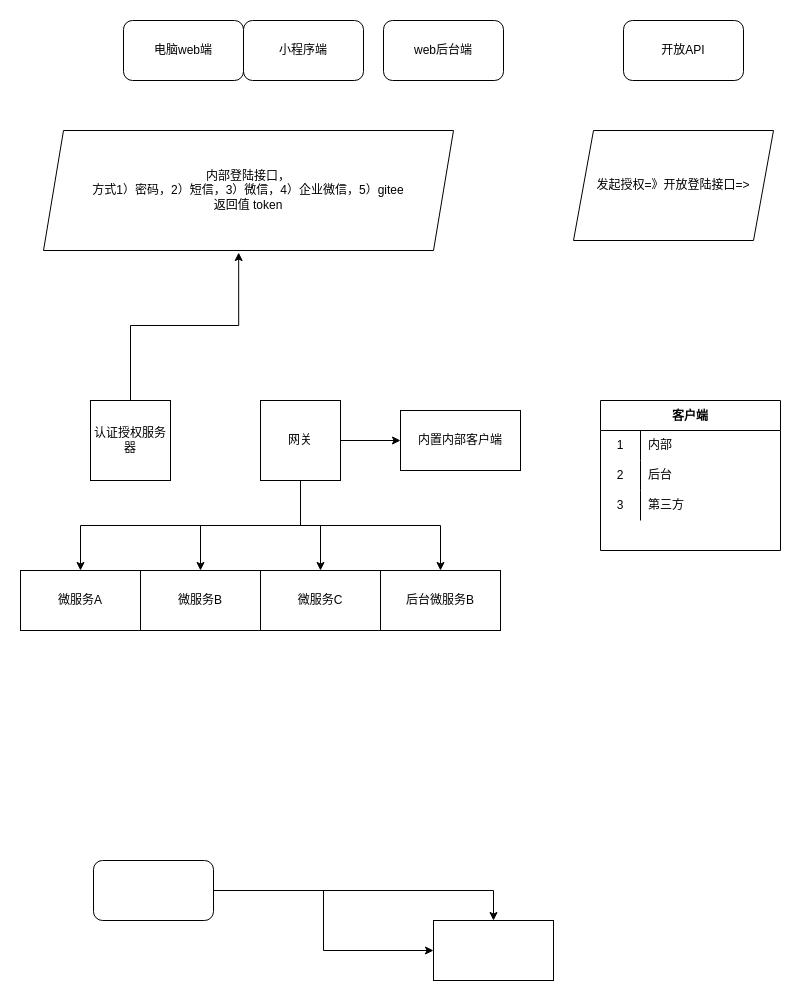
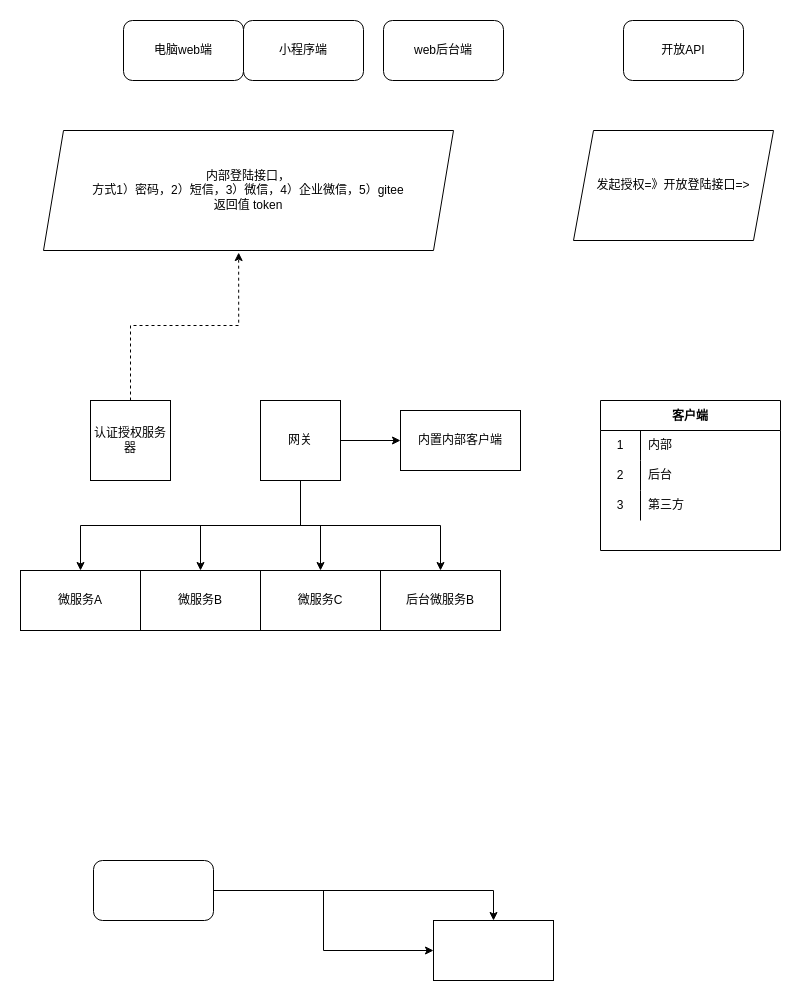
(180, 326) -> (180, 326)
